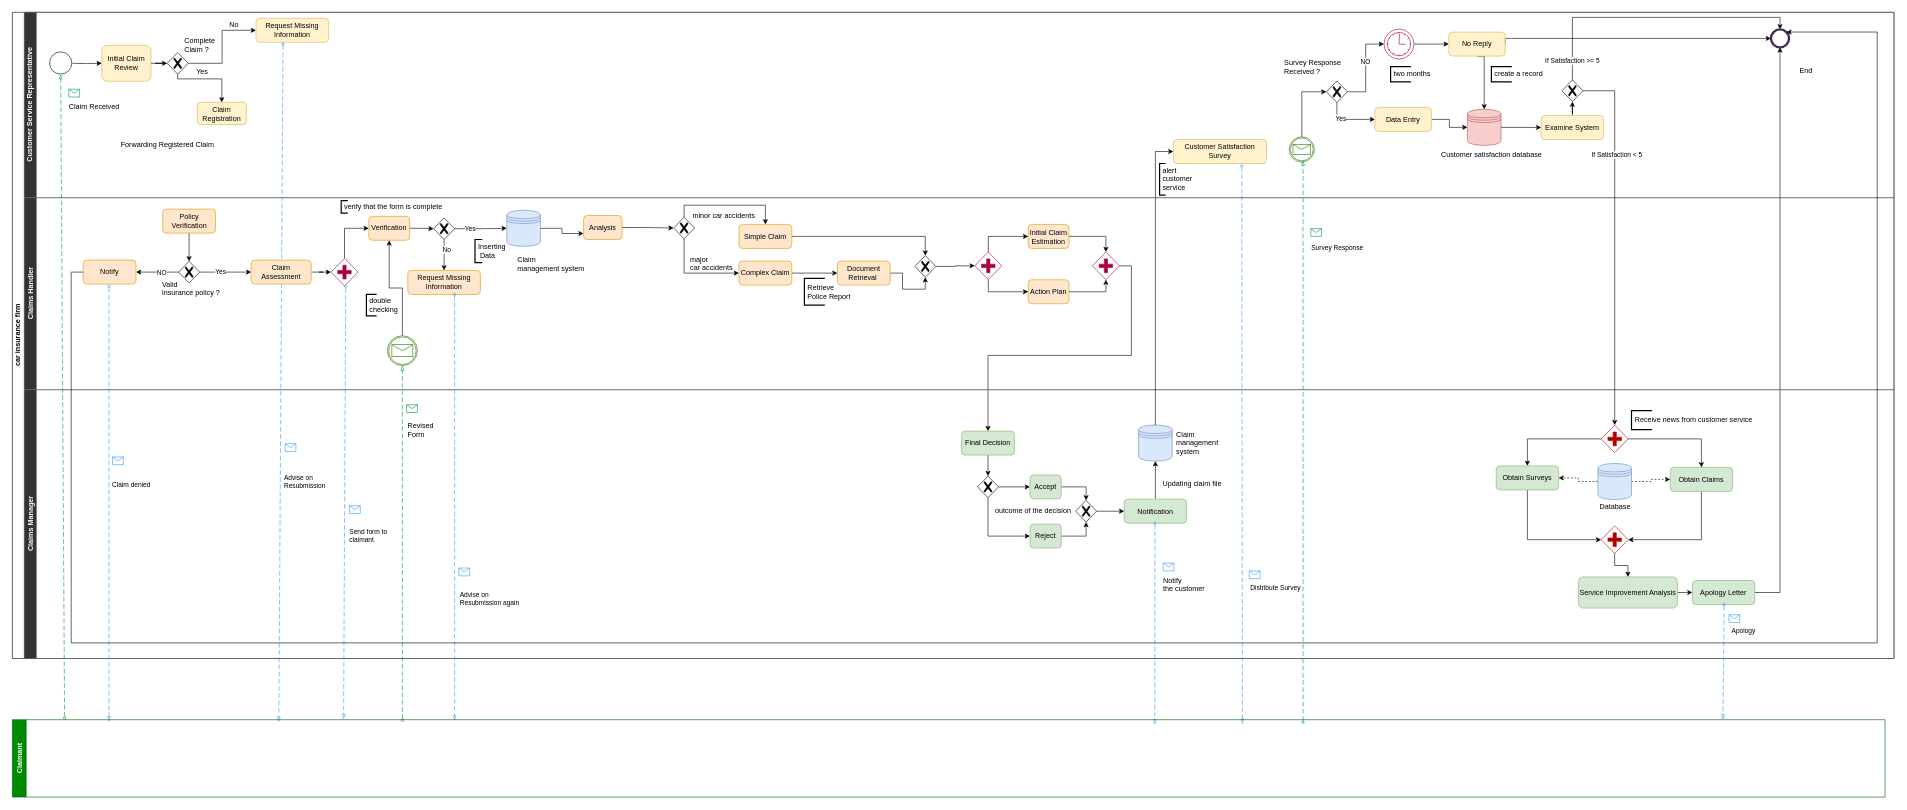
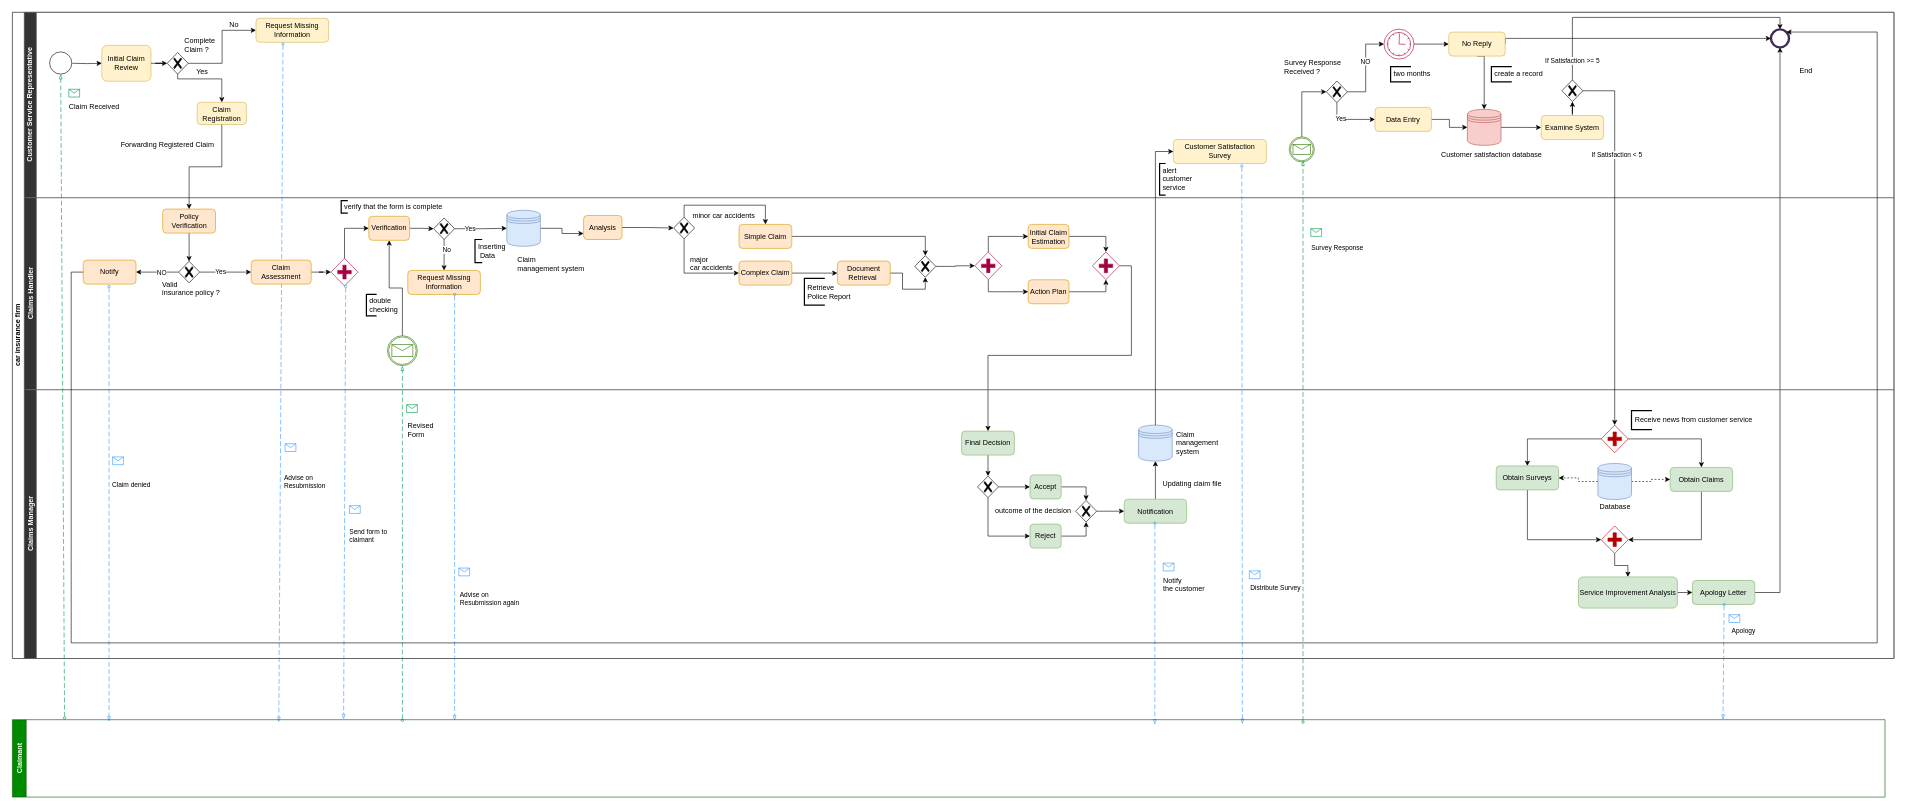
none -> (222, 167)
